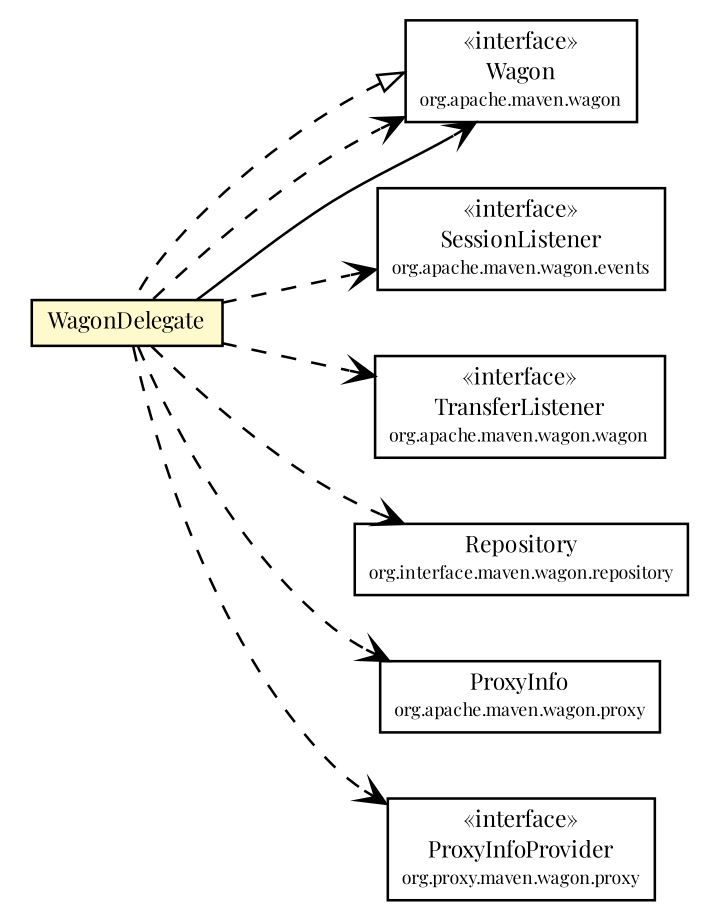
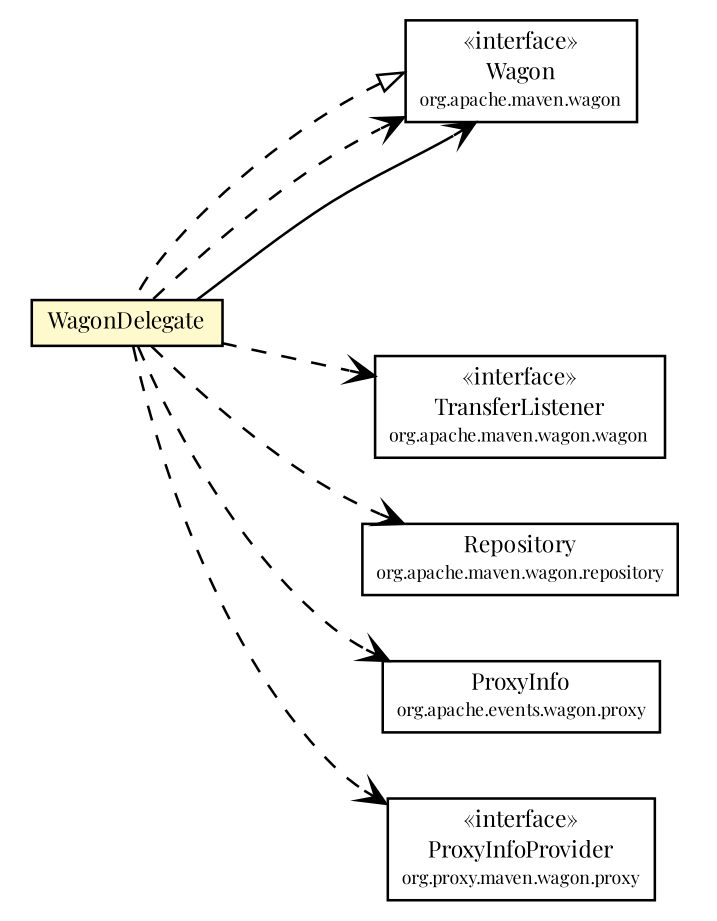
(520, 239) -> none
(521, 573) -> (520, 573)
(520, 711) -> (521, 711)
